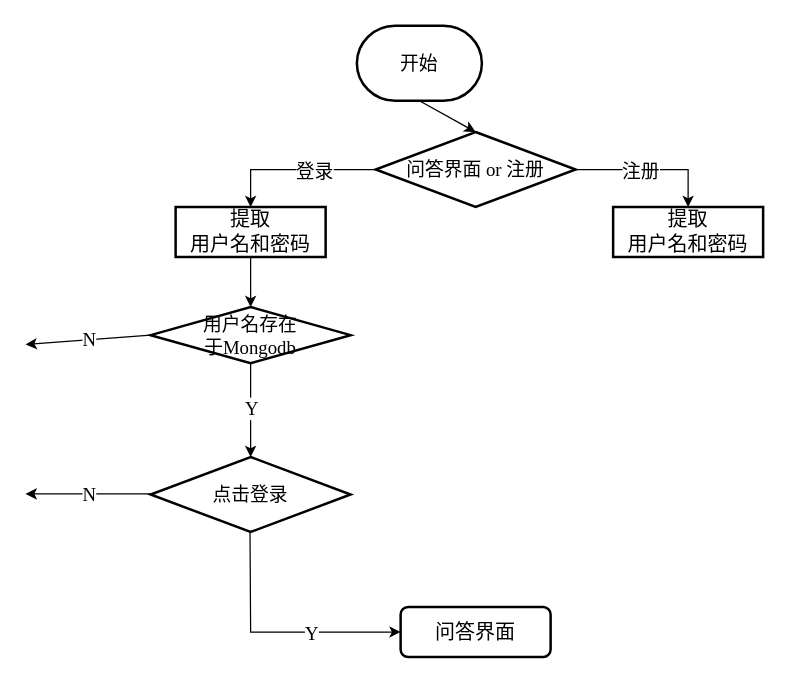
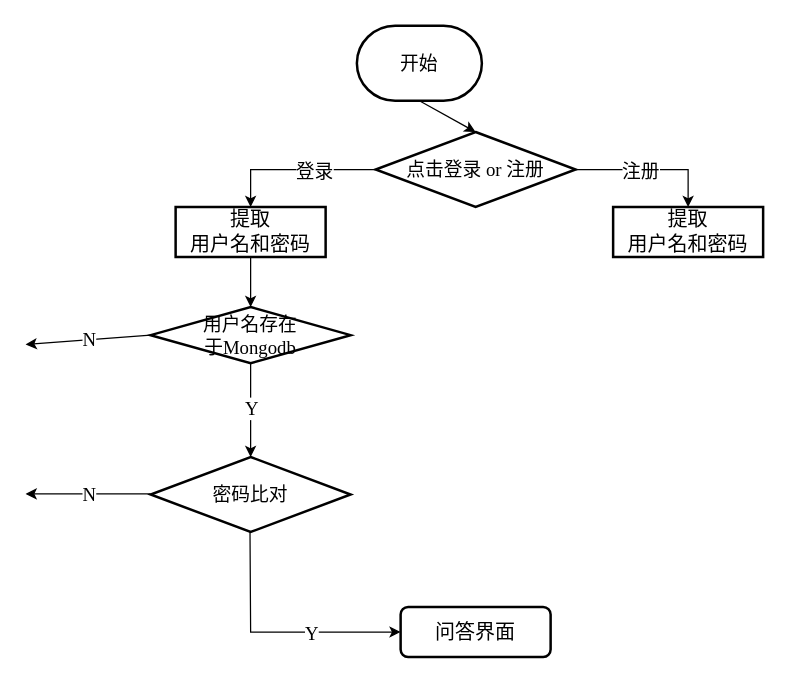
(476, 169) -> (476, 169)
(251, 494) -> (251, 494)
